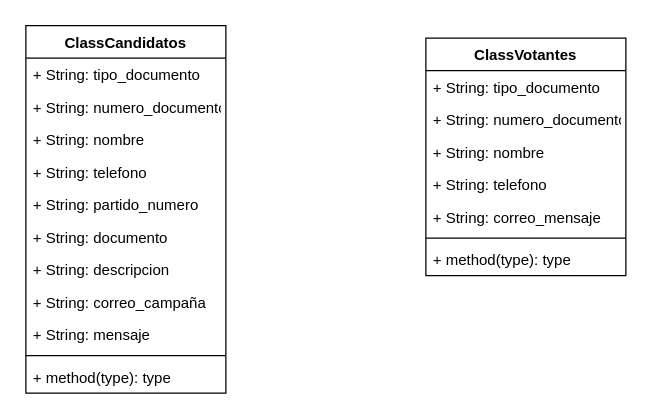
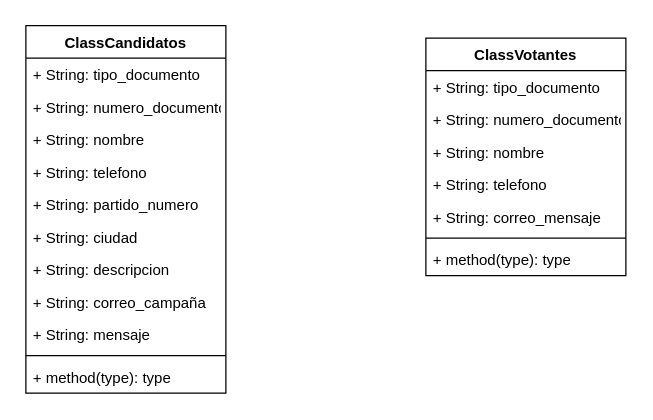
(105, 238) -> (90, 238)
